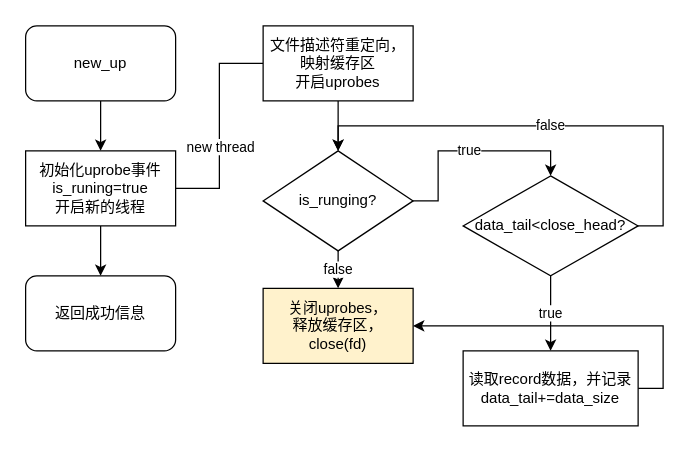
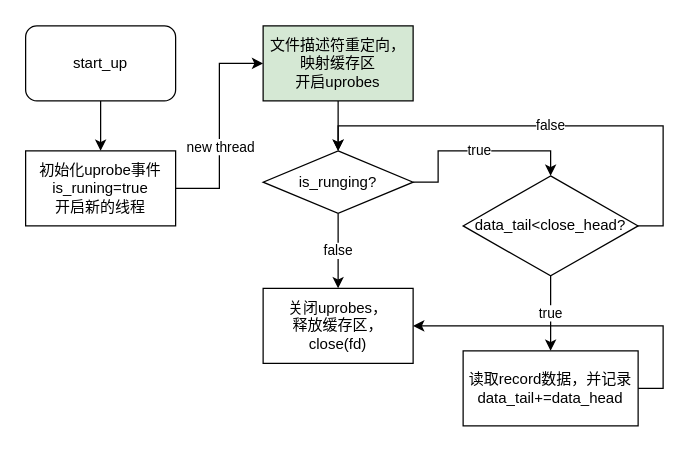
(101, 63) -> (101, 63)
(256, 63) -> (253, 63)
(338, 63) -> (338, 63)
(338, 201) -> (338, 182)
(101, 247) -> none
(101, 313) -> none
(338, 326) -> (338, 326)
(551, 388) -> (551, 388)
